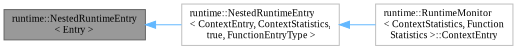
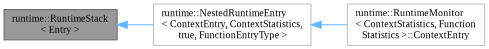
(75, 25) -> (61, 25)
